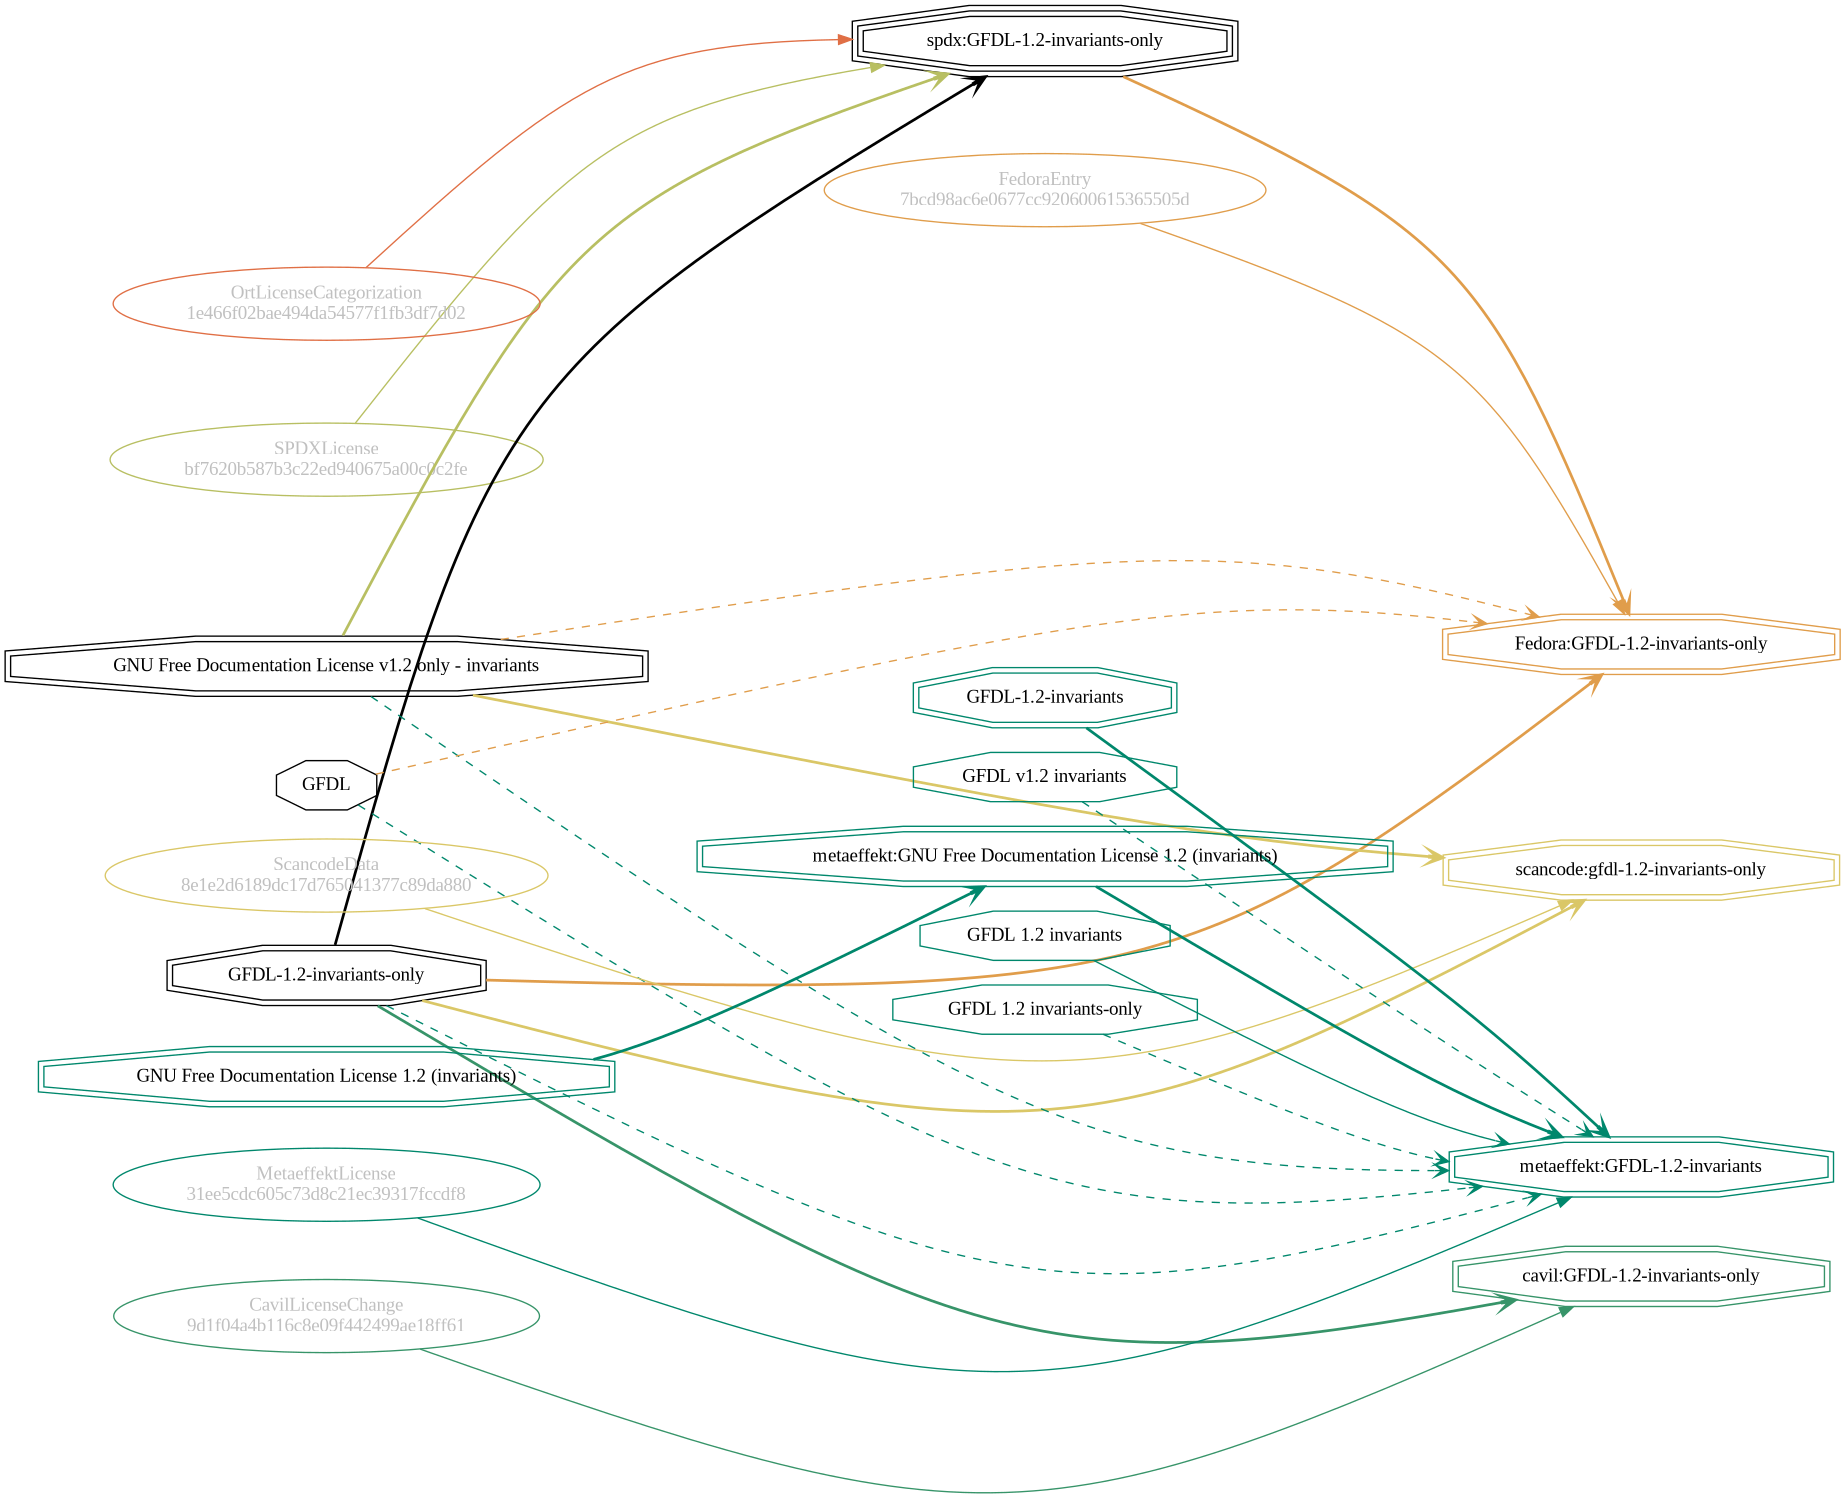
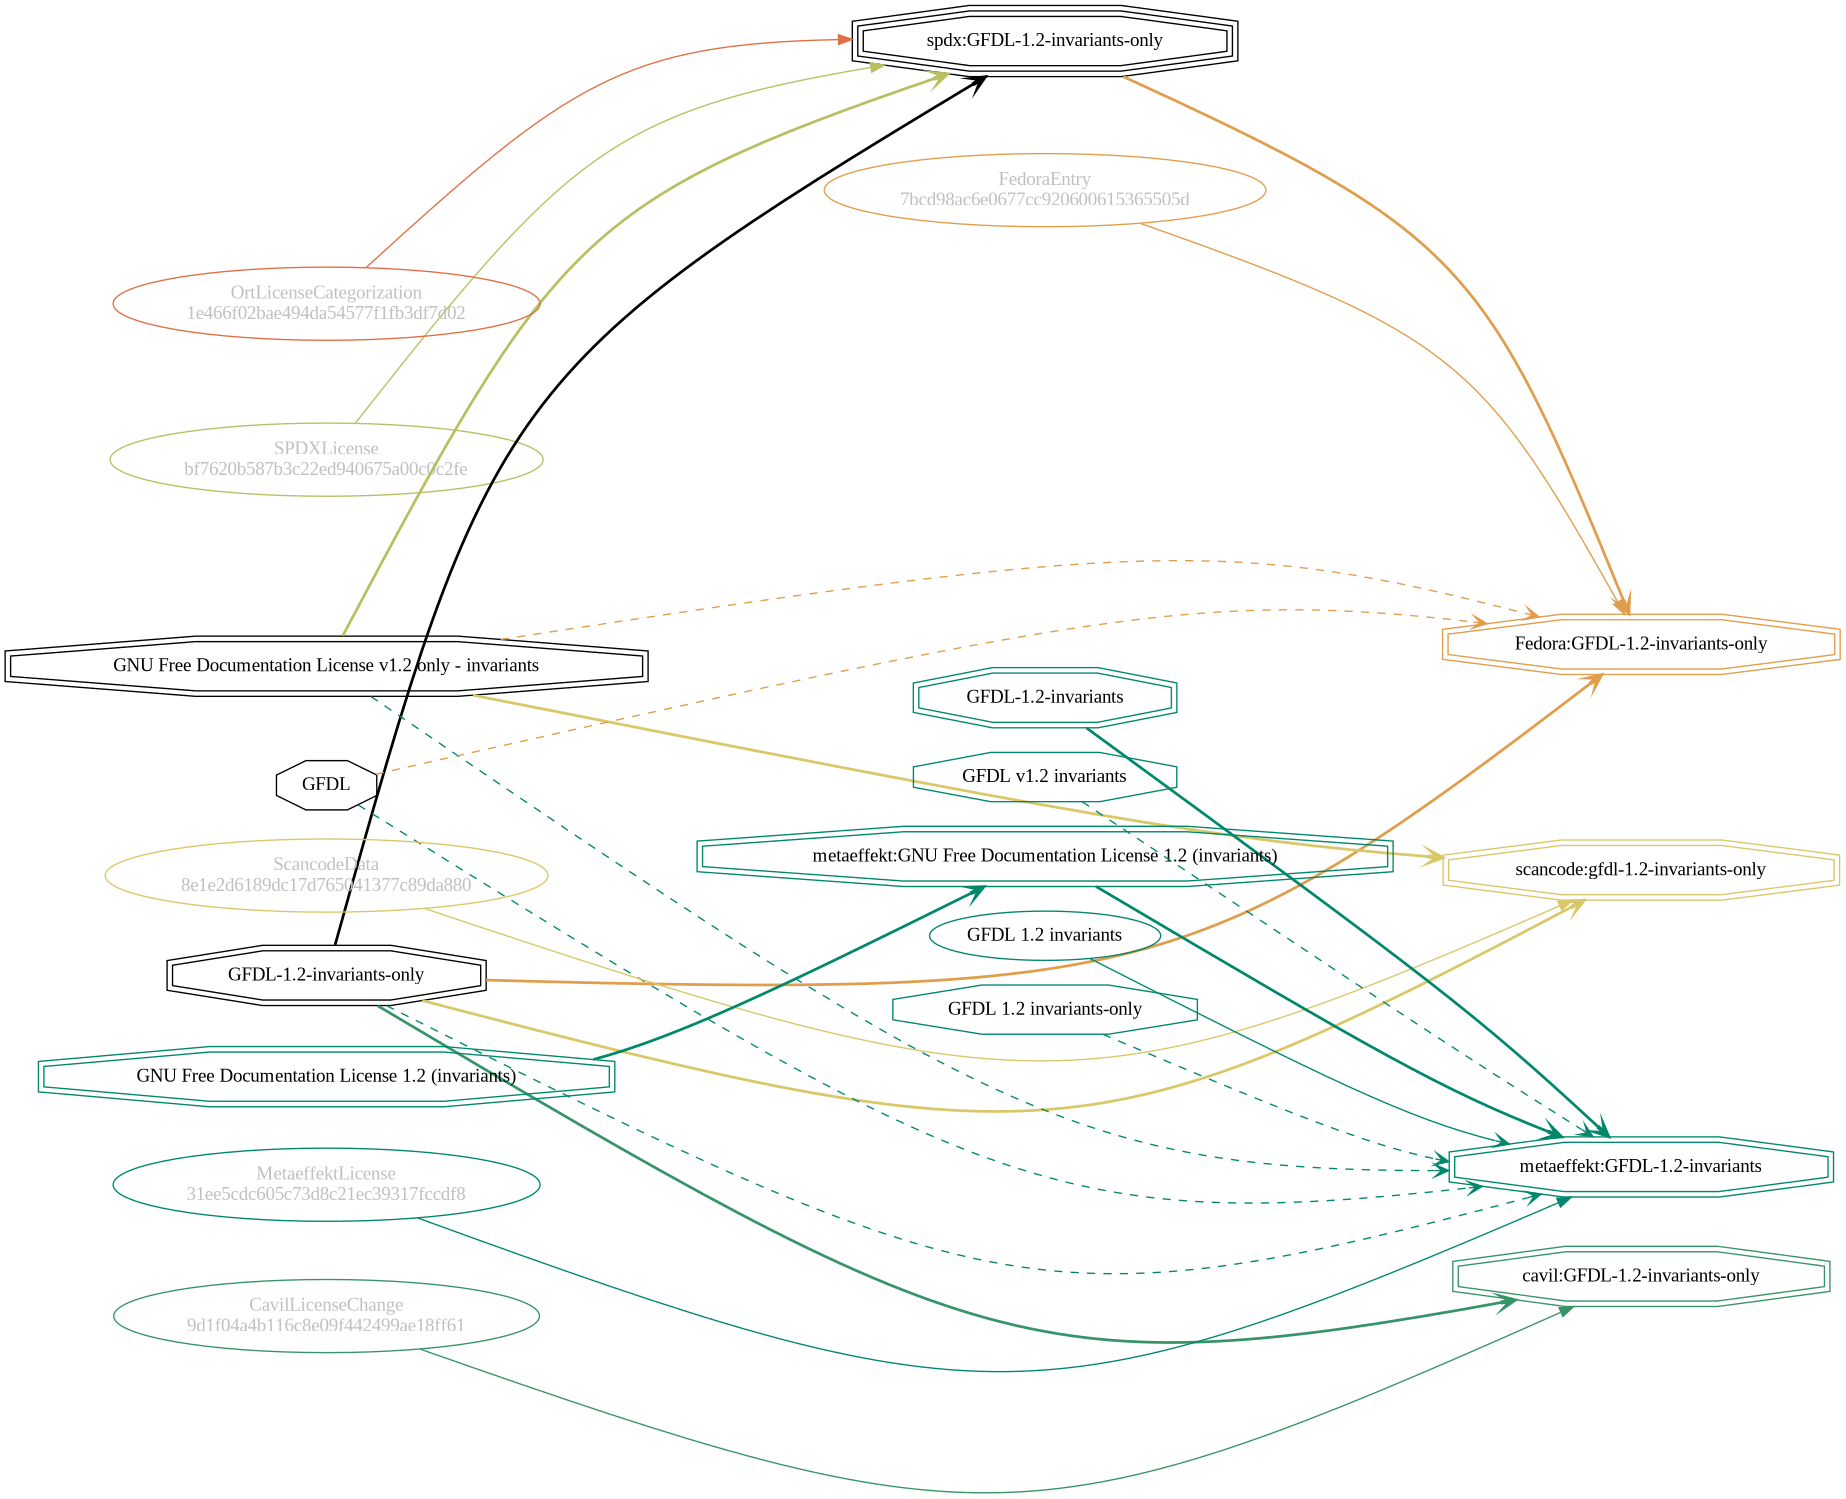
(1045, 936) -> (1045, 936)
